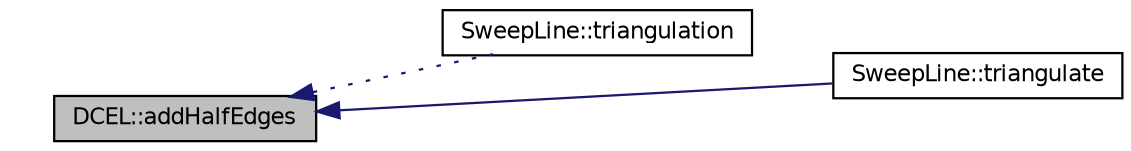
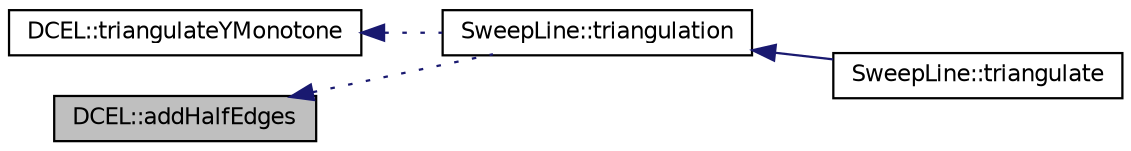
none -> (185, 33)
(586, 97) -> (804, 56)
